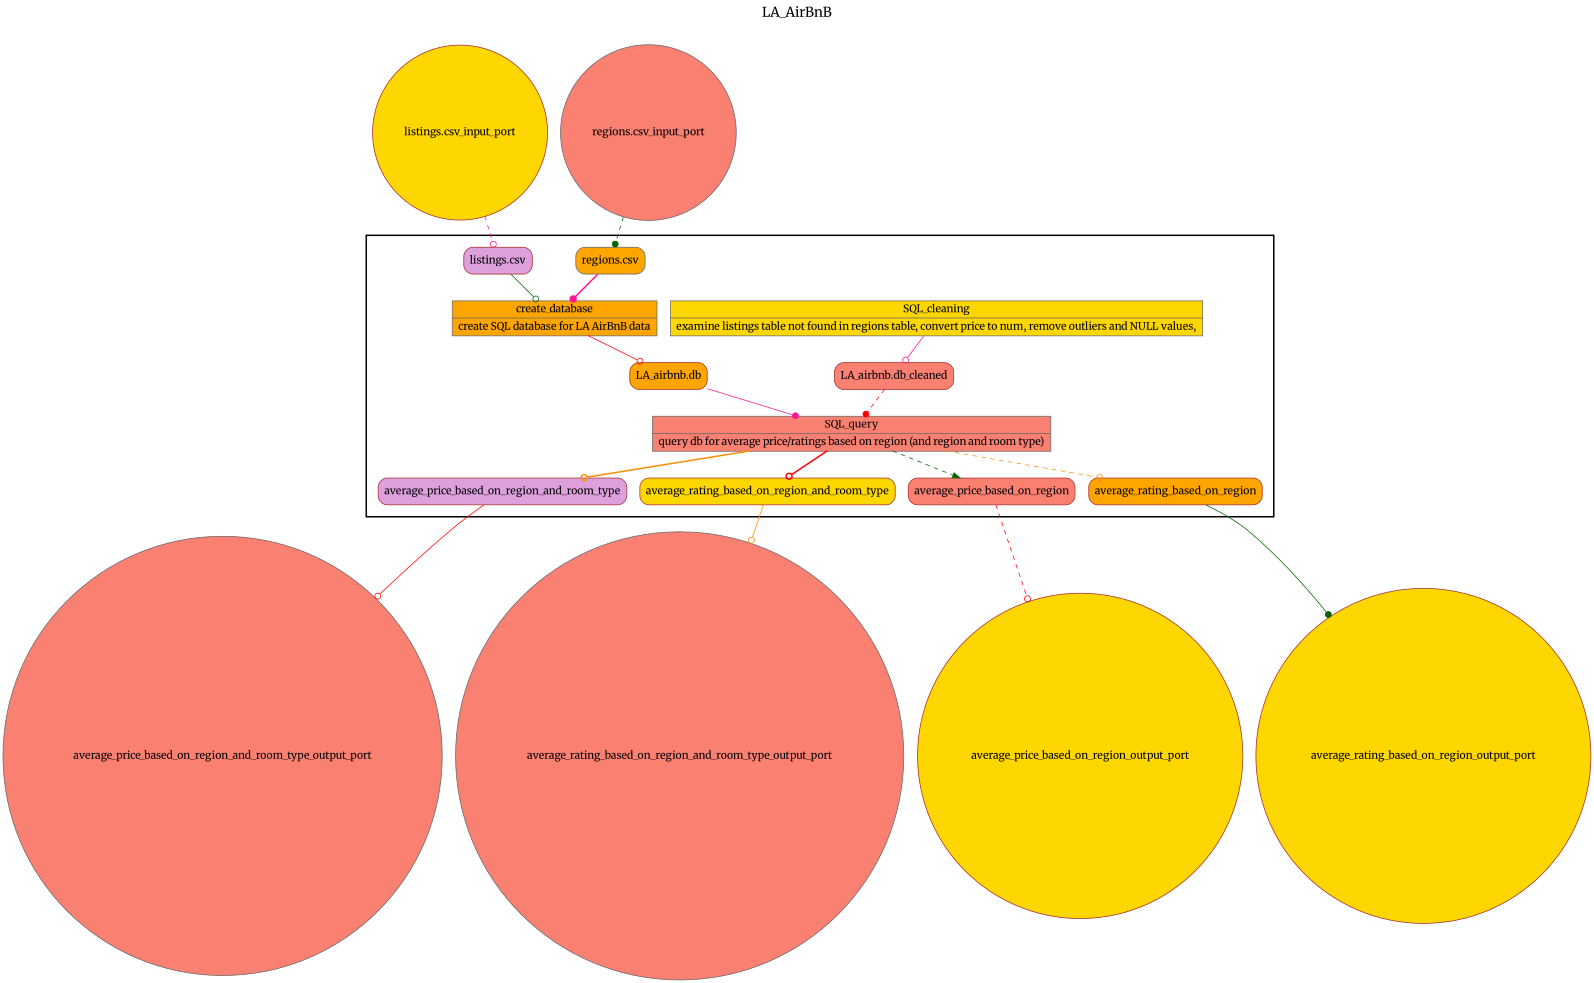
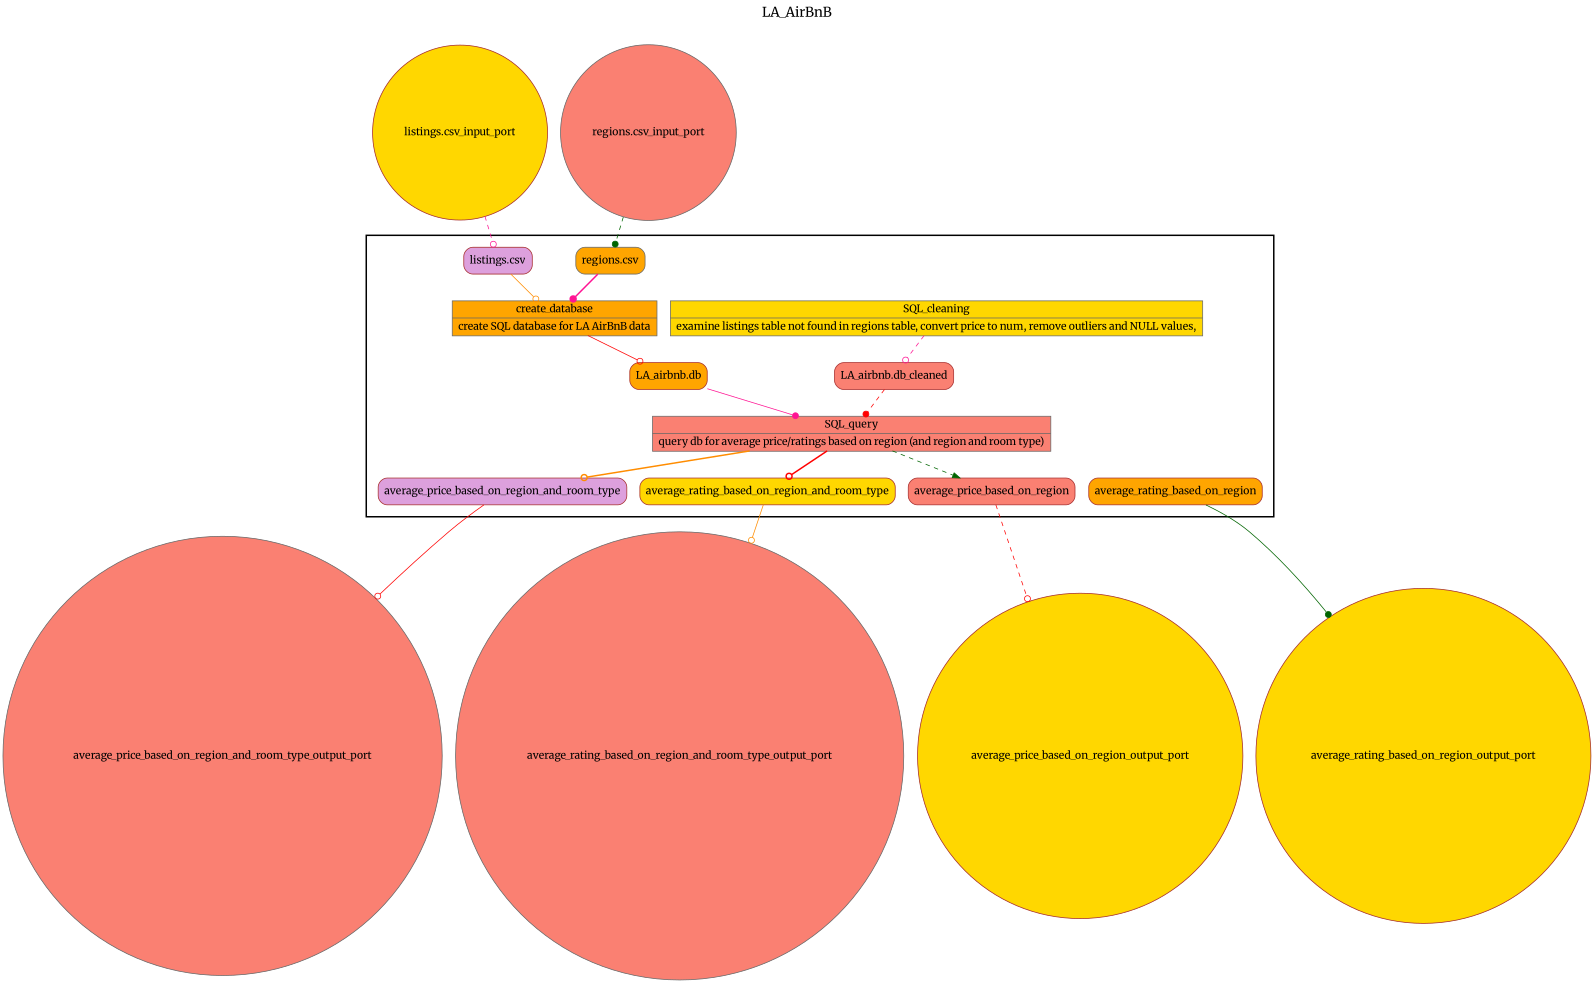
(522, 285) -> (522, 285)
(916, 347) -> (916, 347)
(1021, 464) -> none
